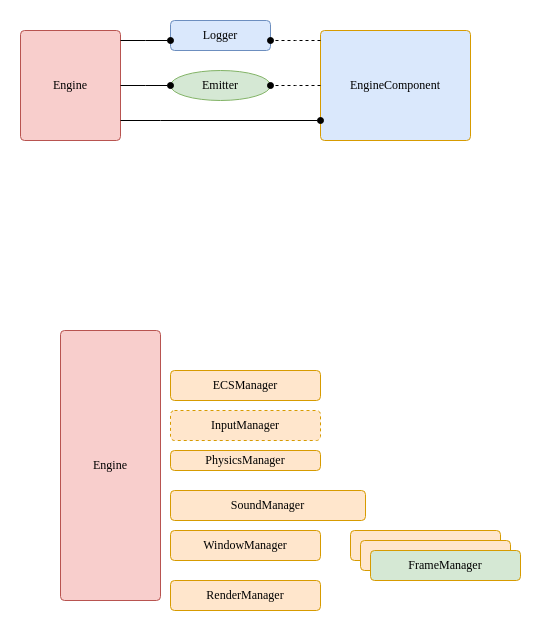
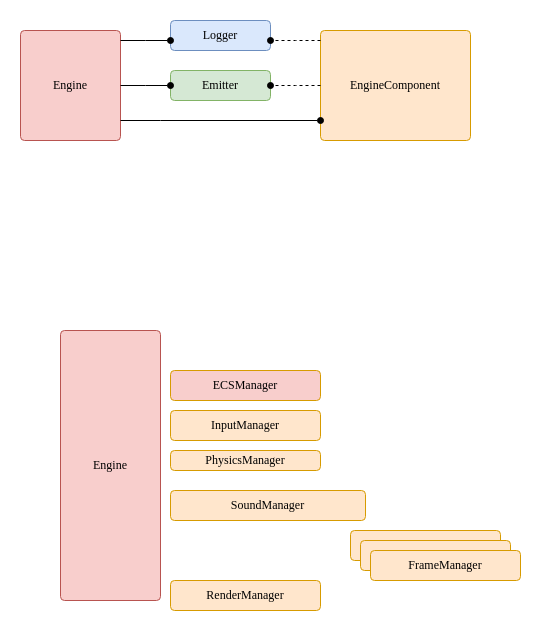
(221, 86) -> (221, 86)
(396, 86) -> (396, 86)
(246, 386) -> (246, 386)
(246, 426) -> (246, 426)
(246, 546) -> none
(446, 566) -> (446, 566)
